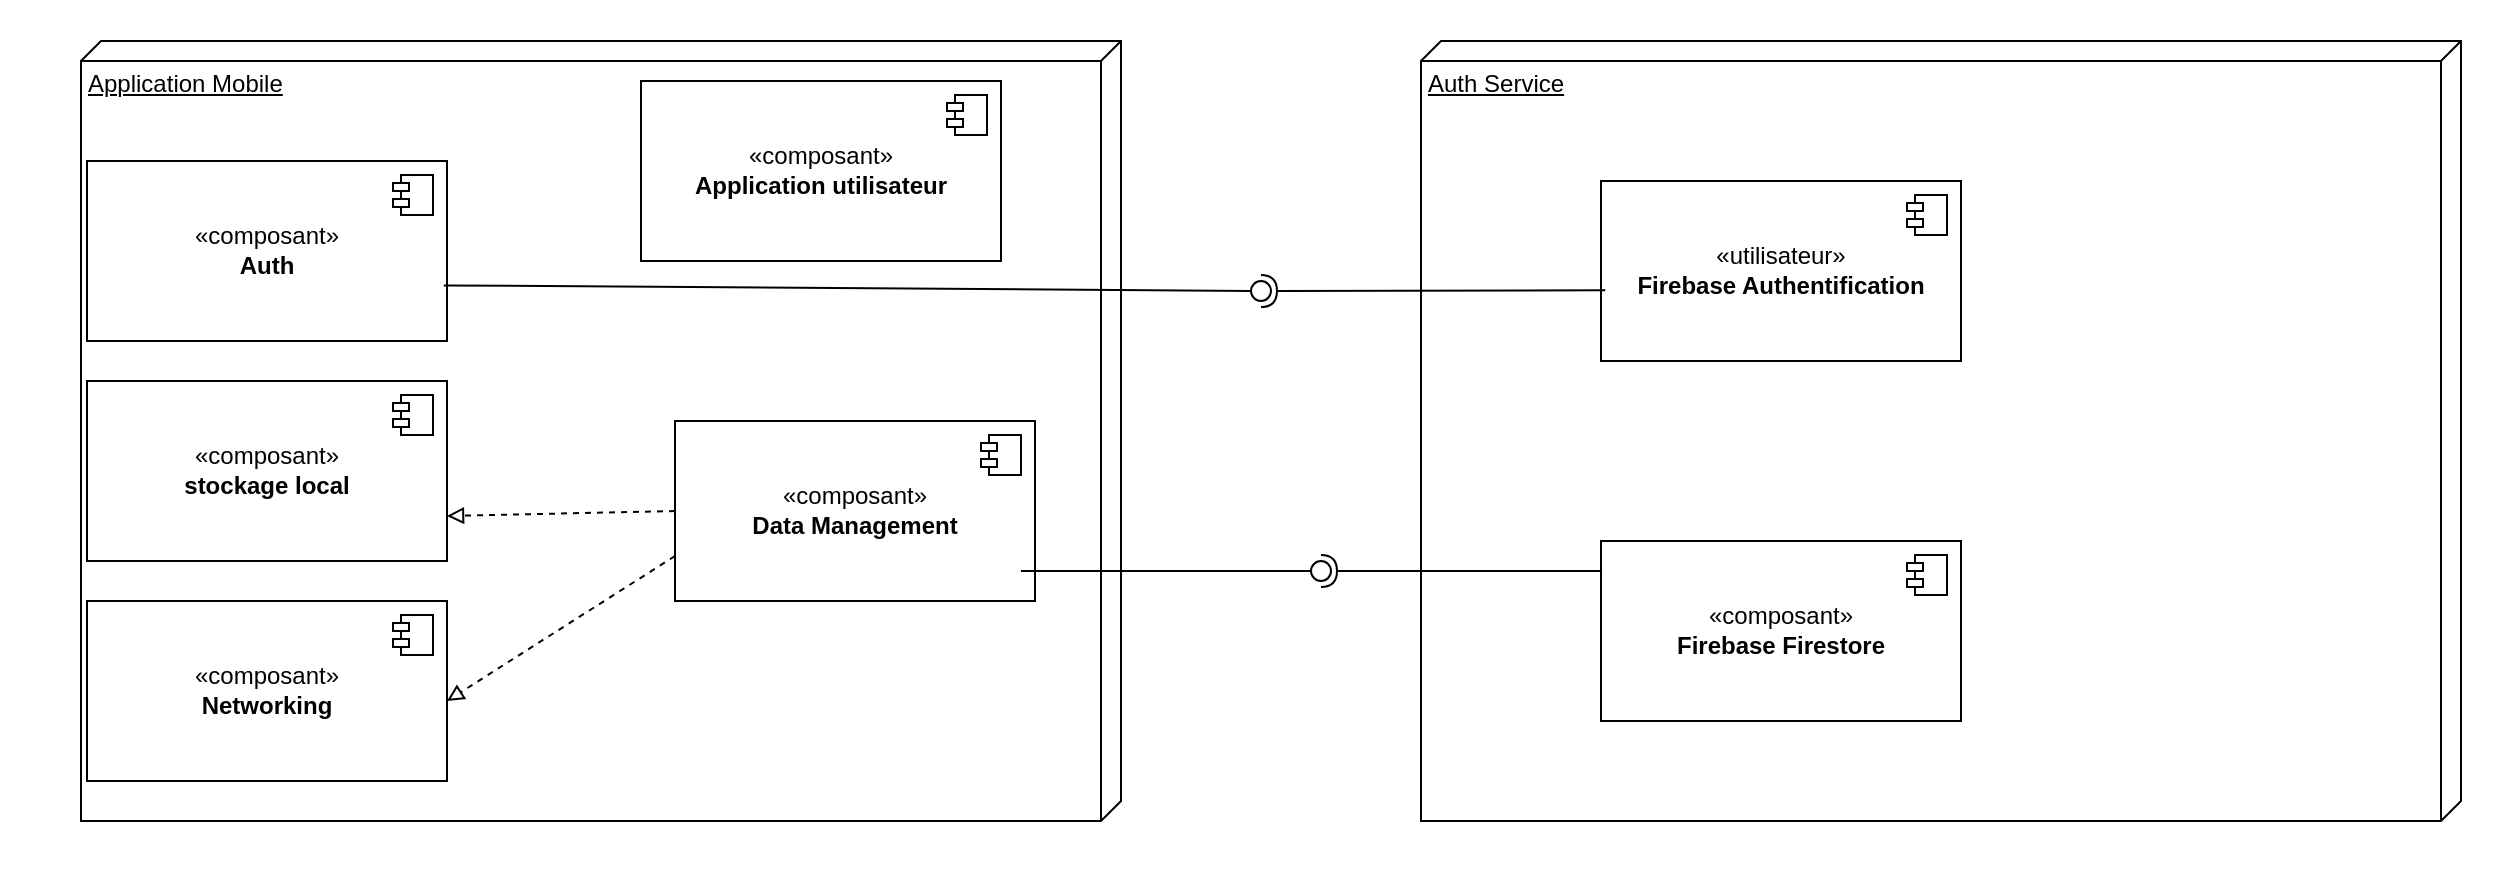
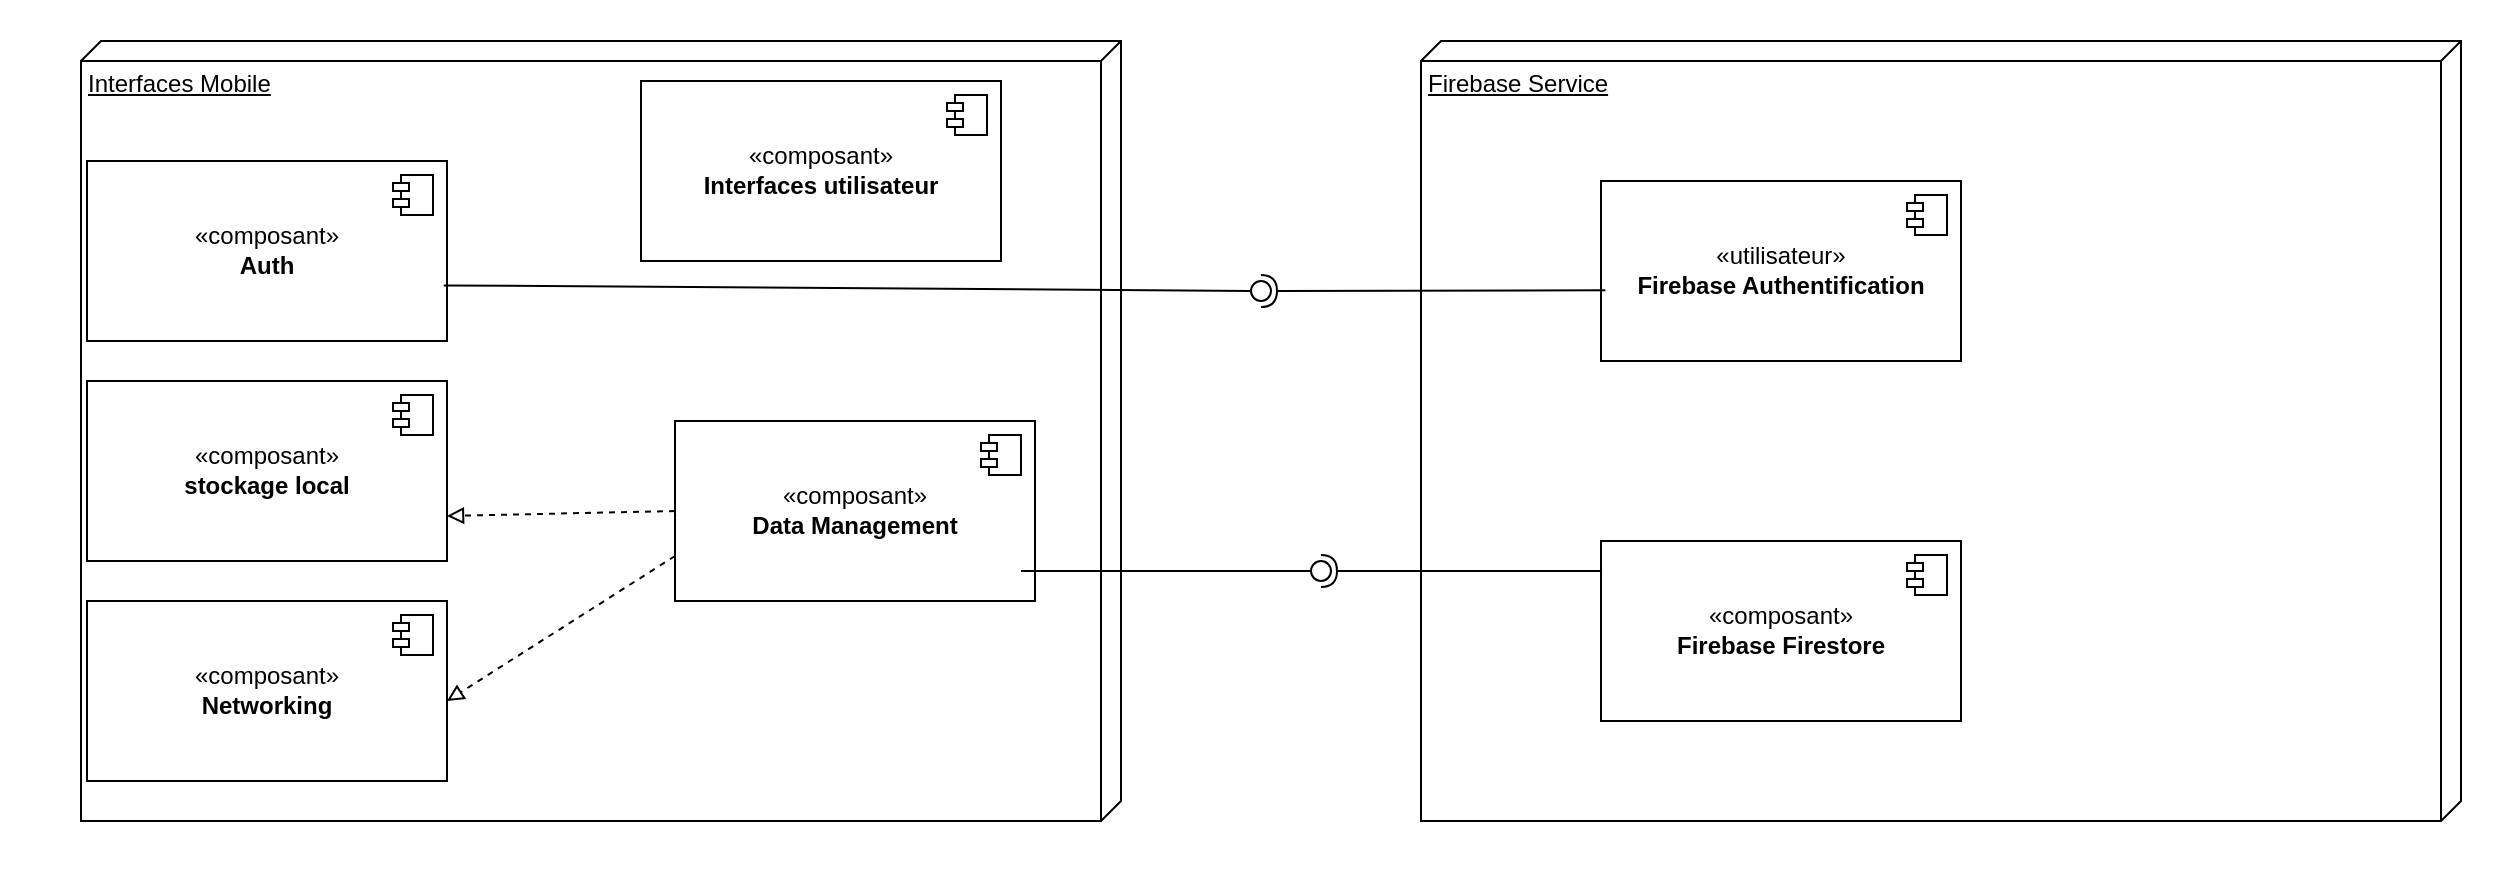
(191, 85) -> (194, 85)
(1503, 85) -> (1527, 85)
(822, 171) -> (822, 171)
